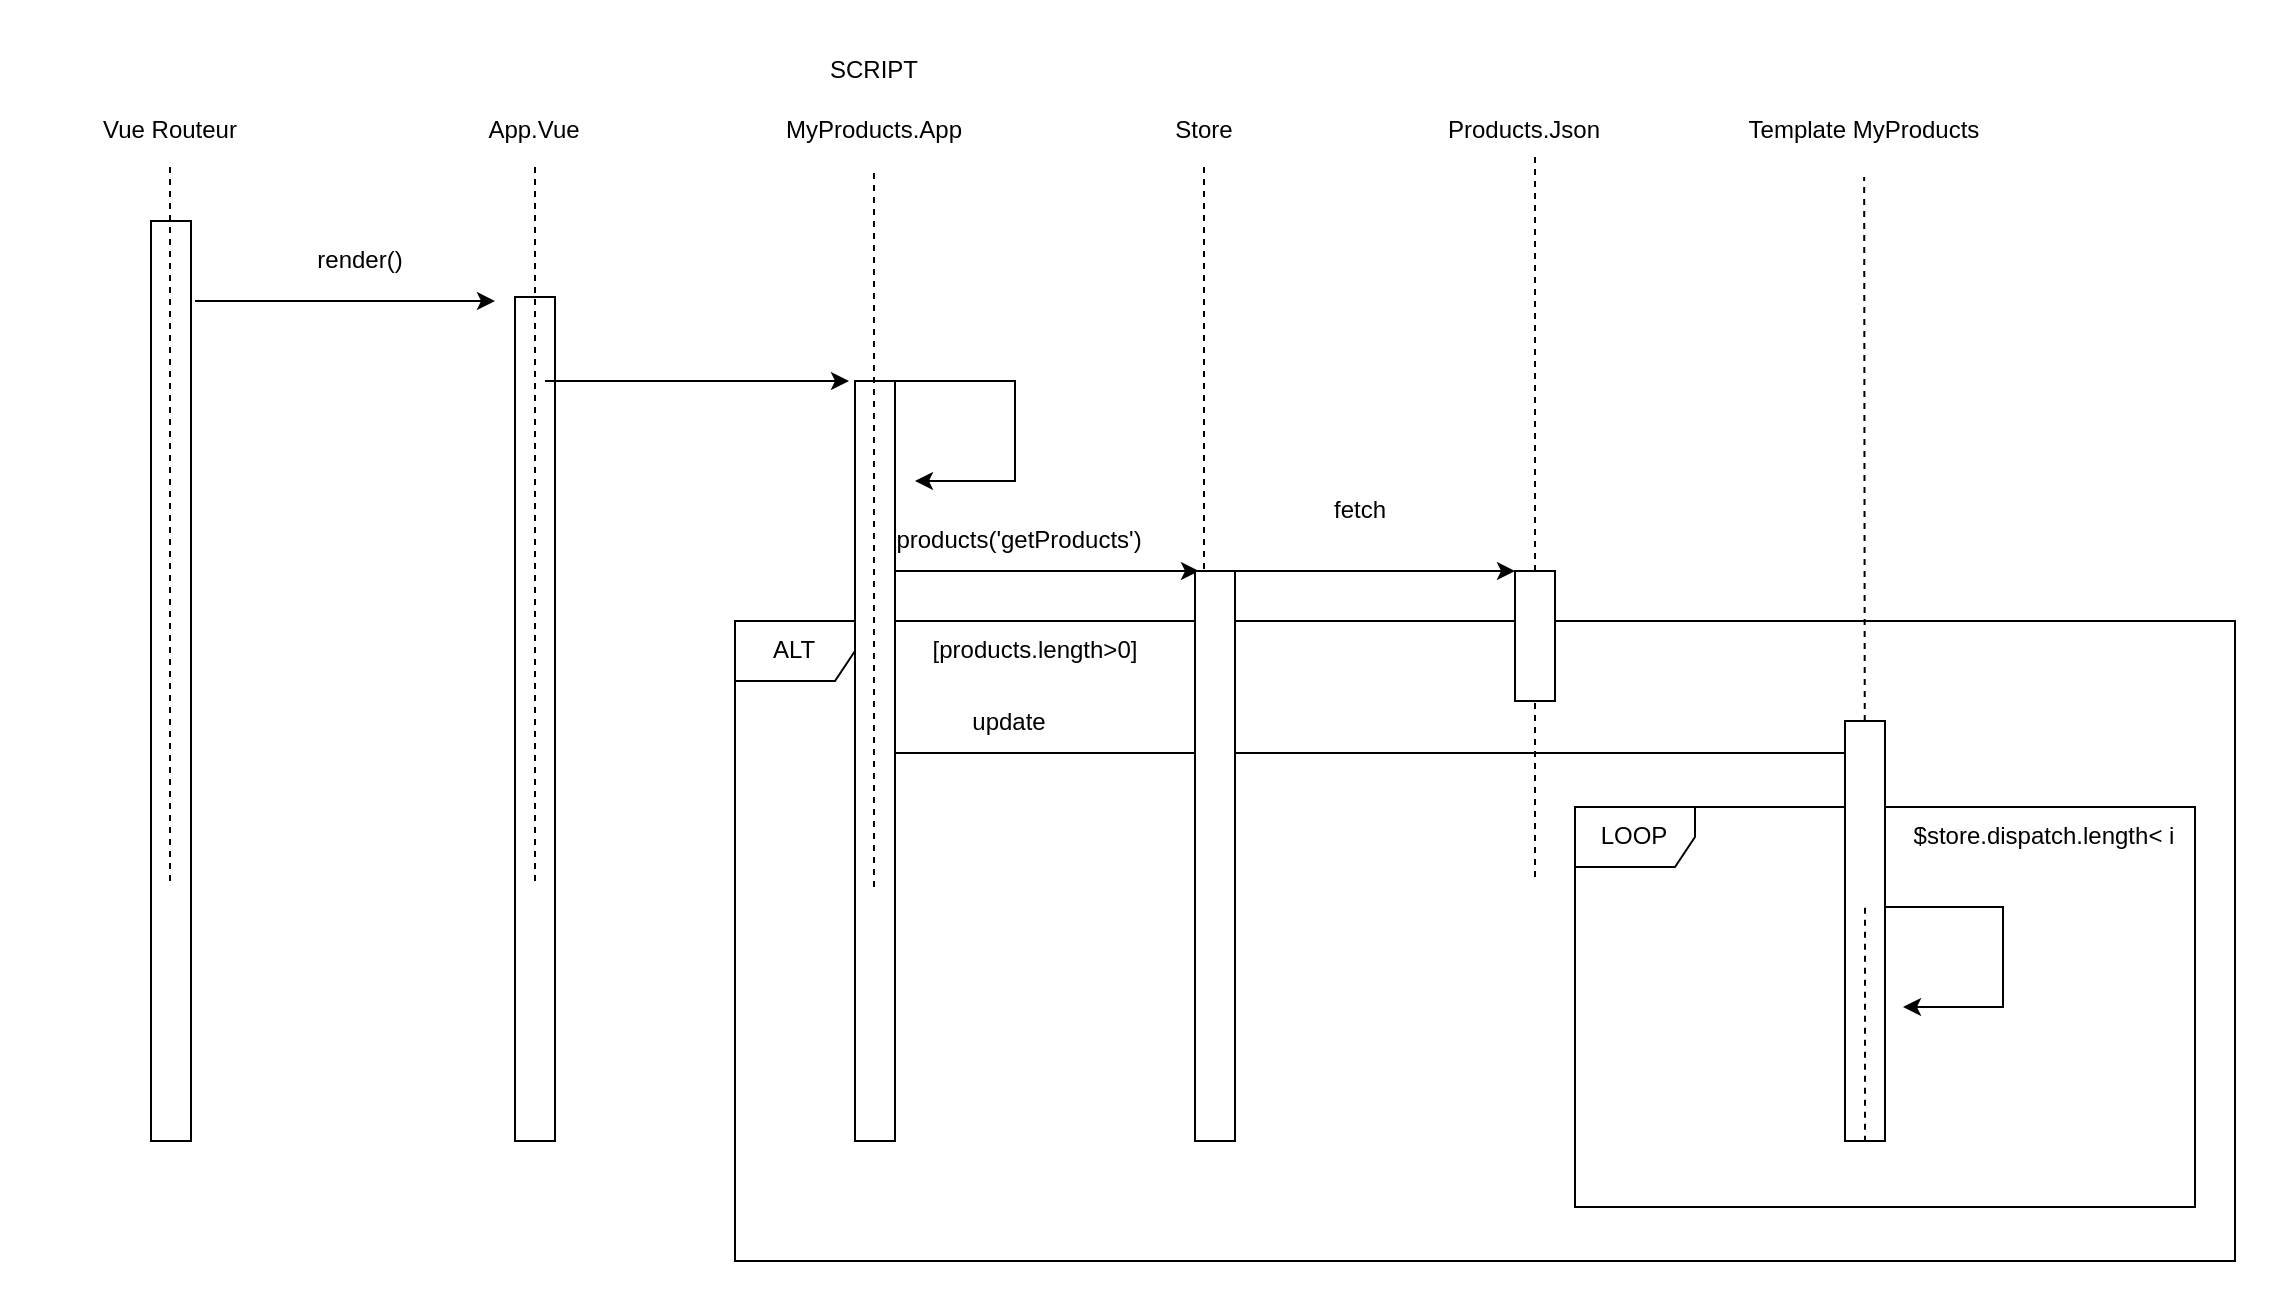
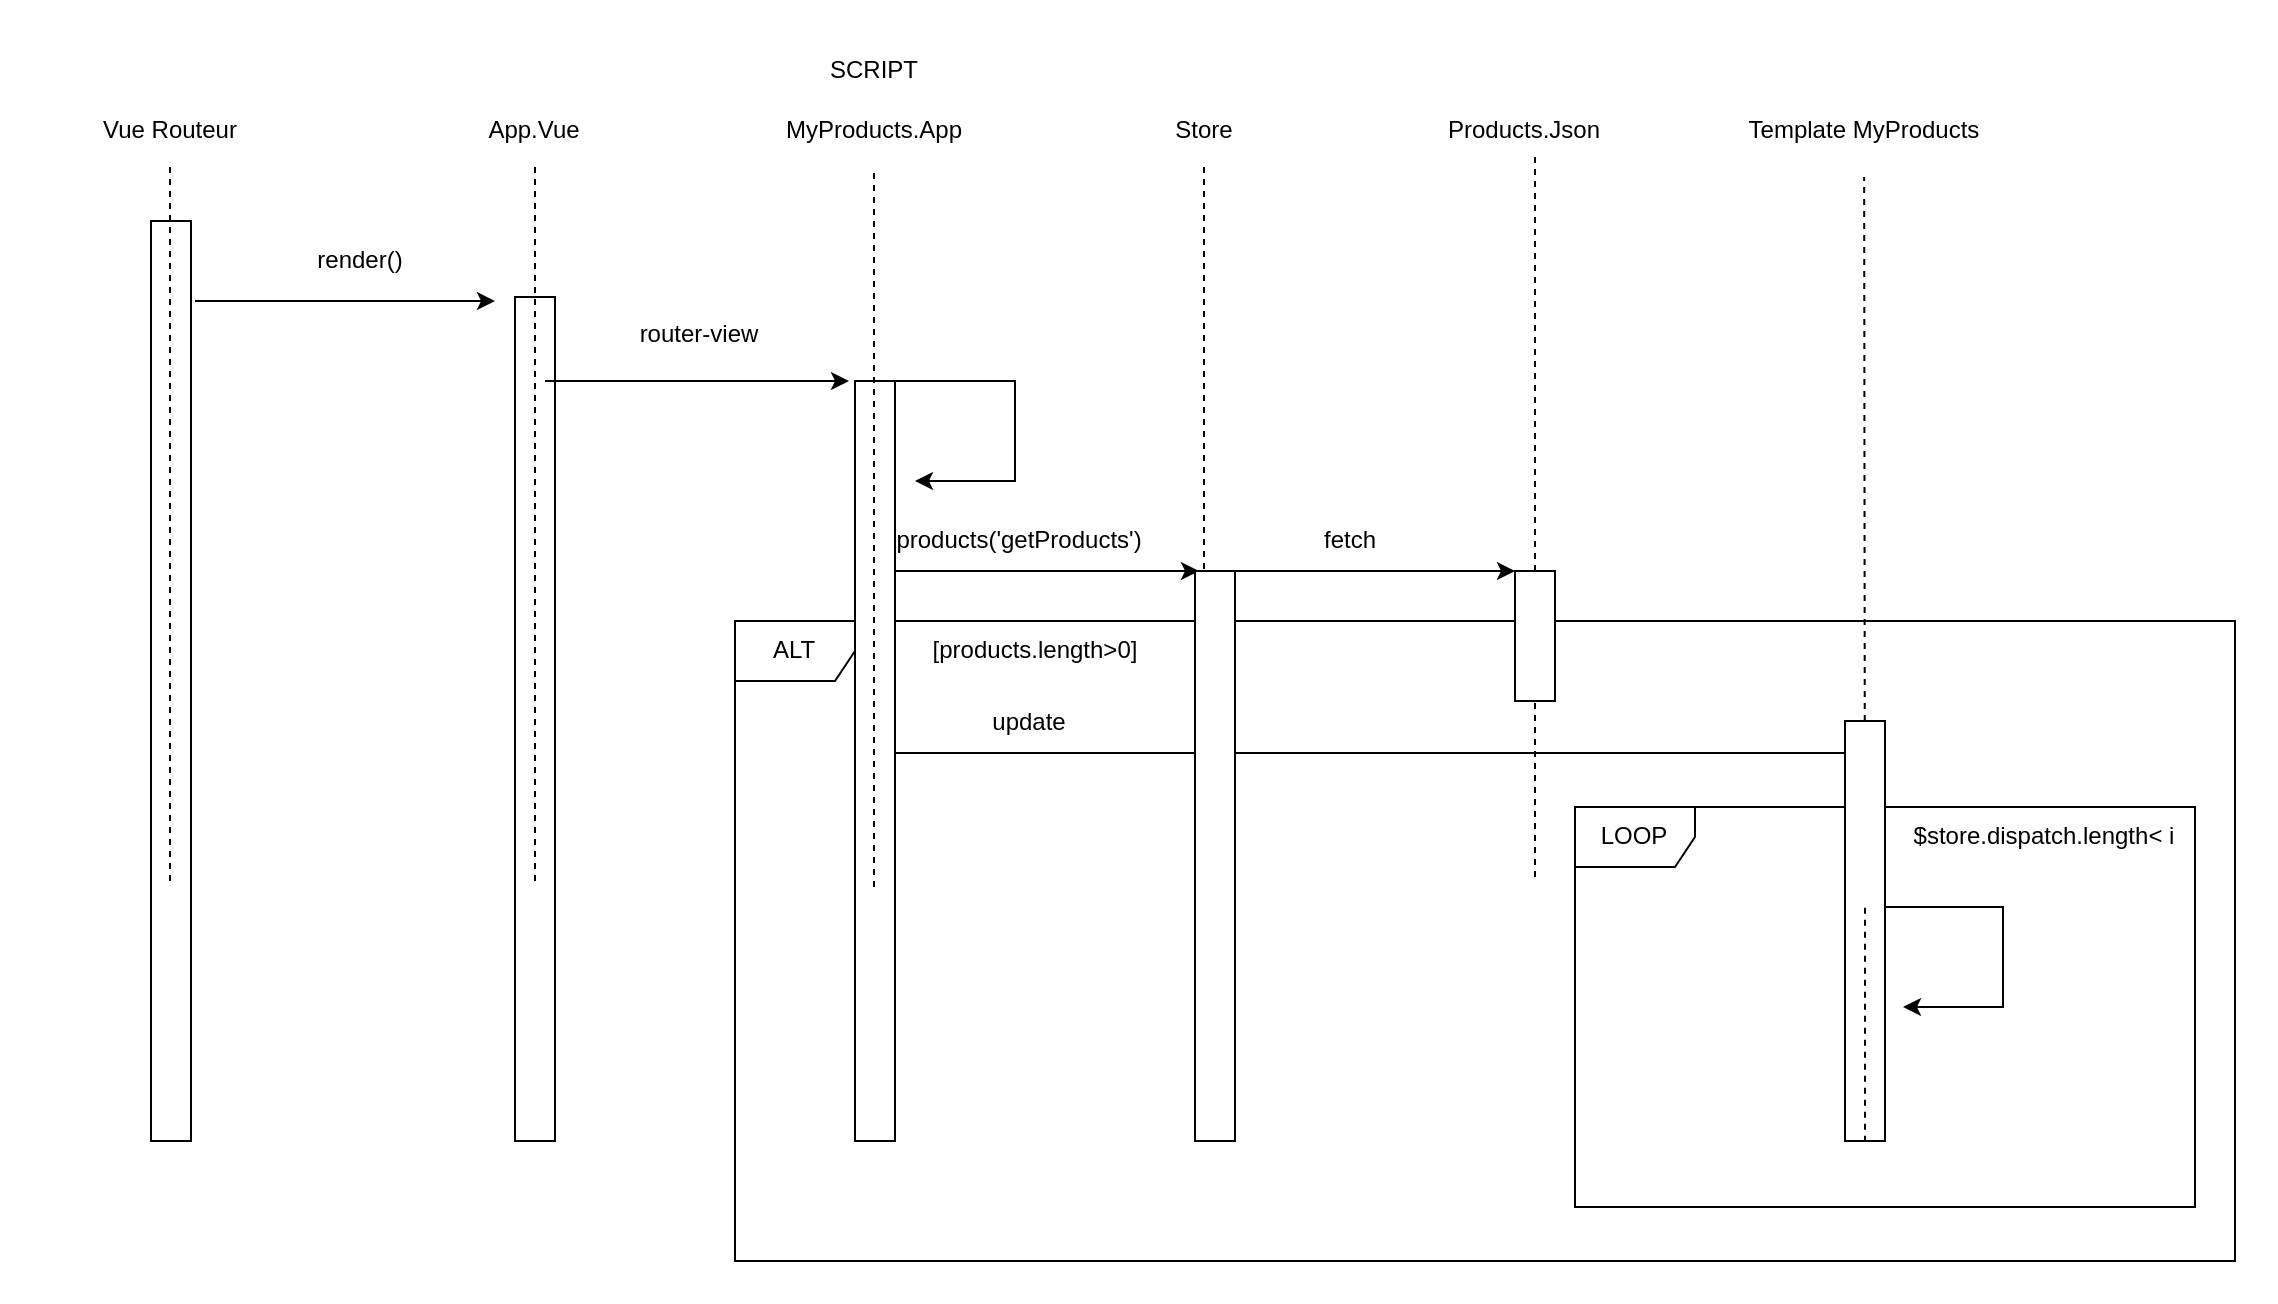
none -> (700, 335)
(1361, 511) -> (1351, 541)
(1010, 723) -> (1030, 723)
